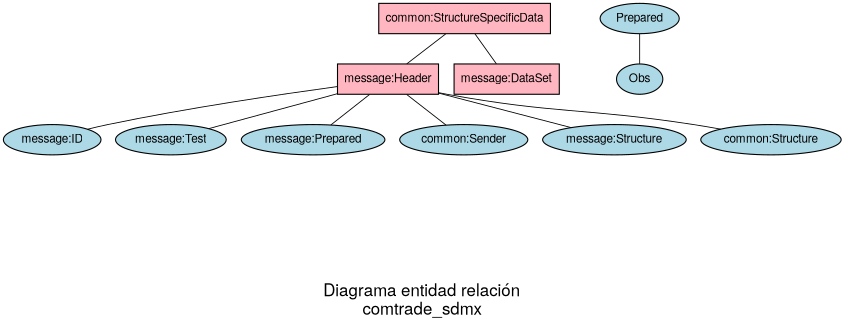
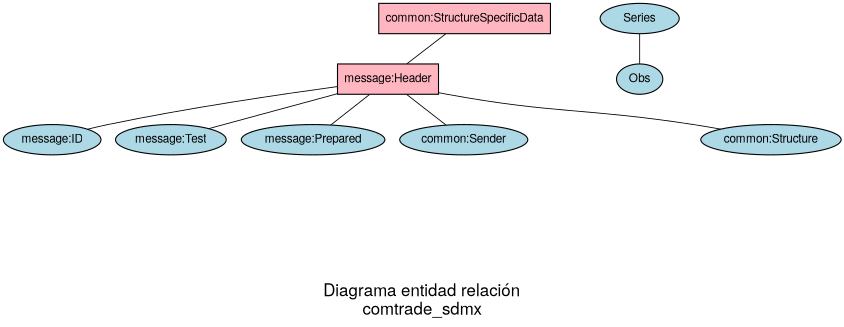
(640, 19) -> (640, 19)
(507, 79) -> none
(614, 140) -> none
